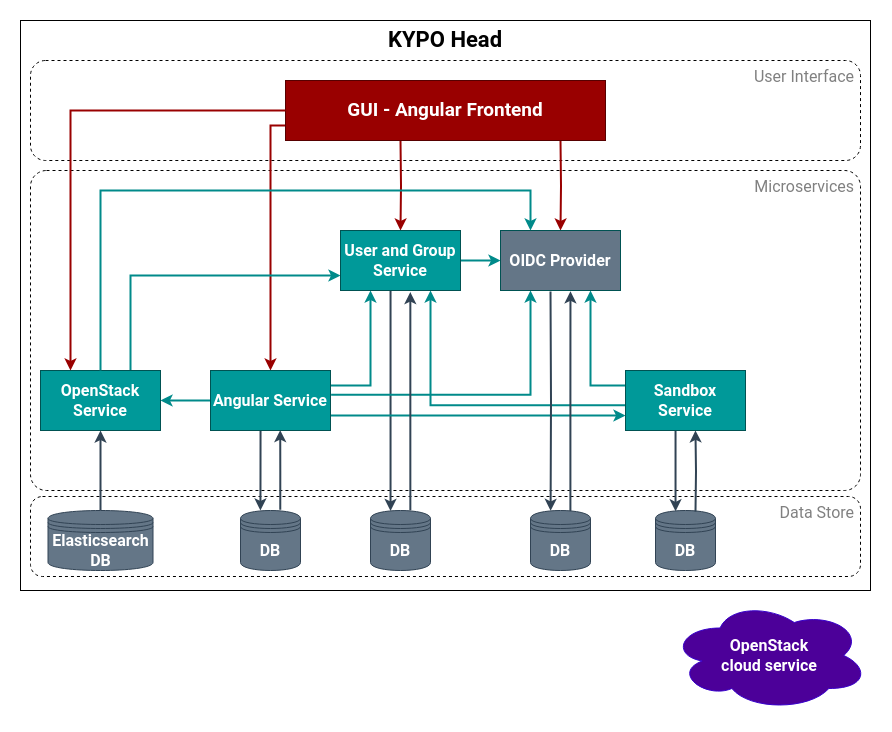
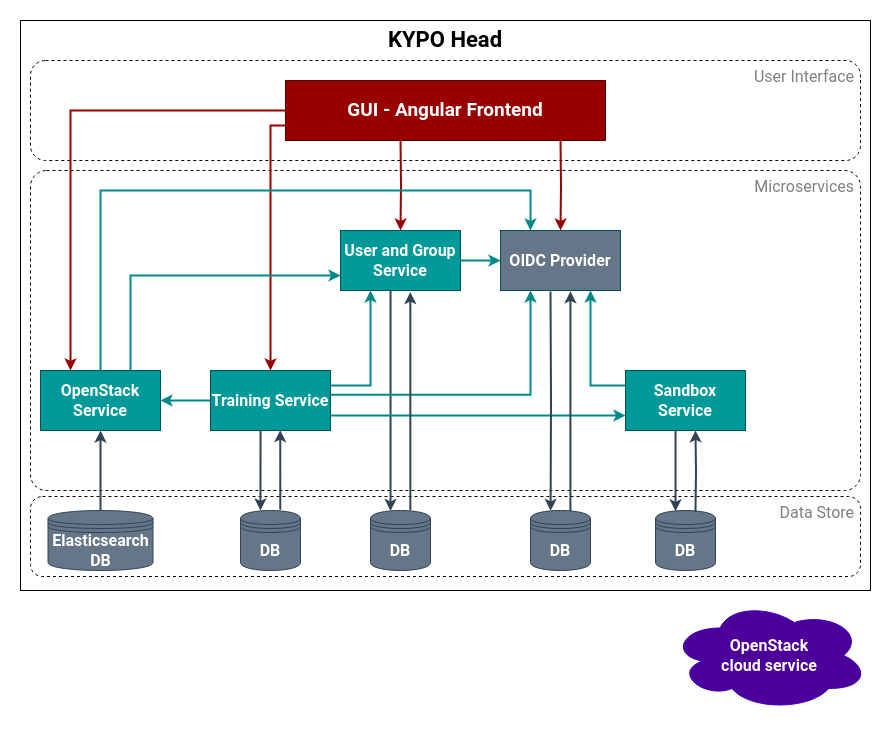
(271, 401) -> (271, 401)
(476, 405) -> none
